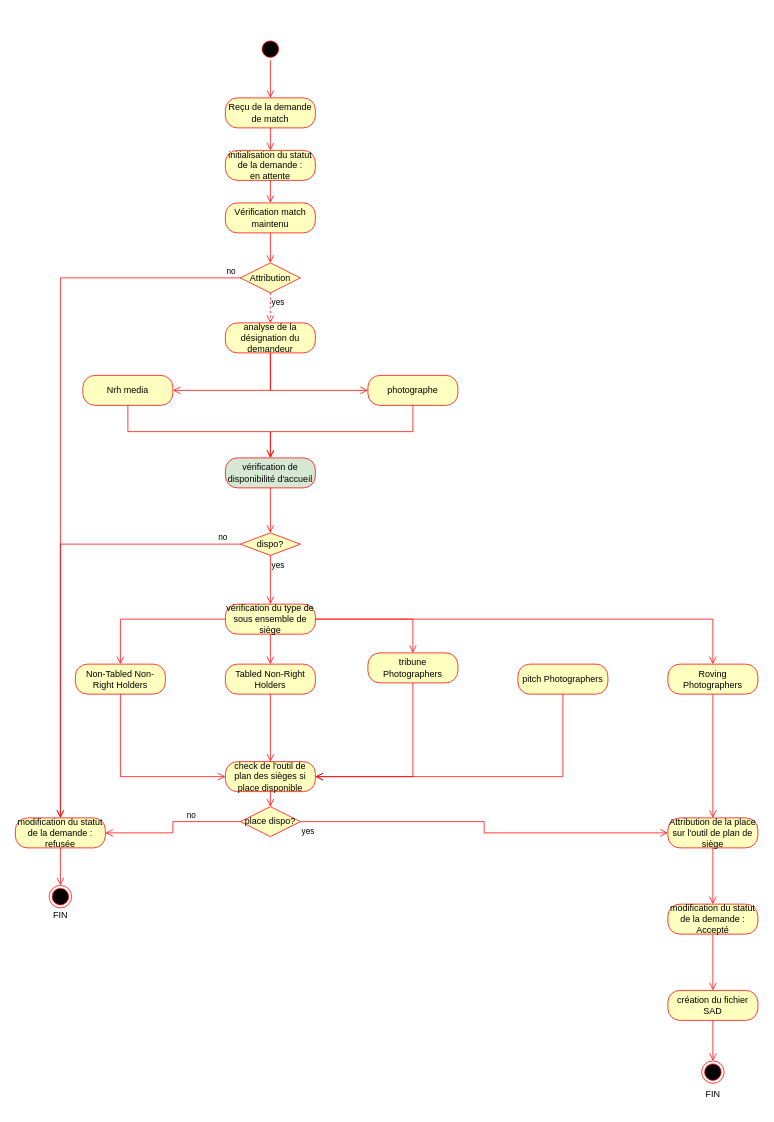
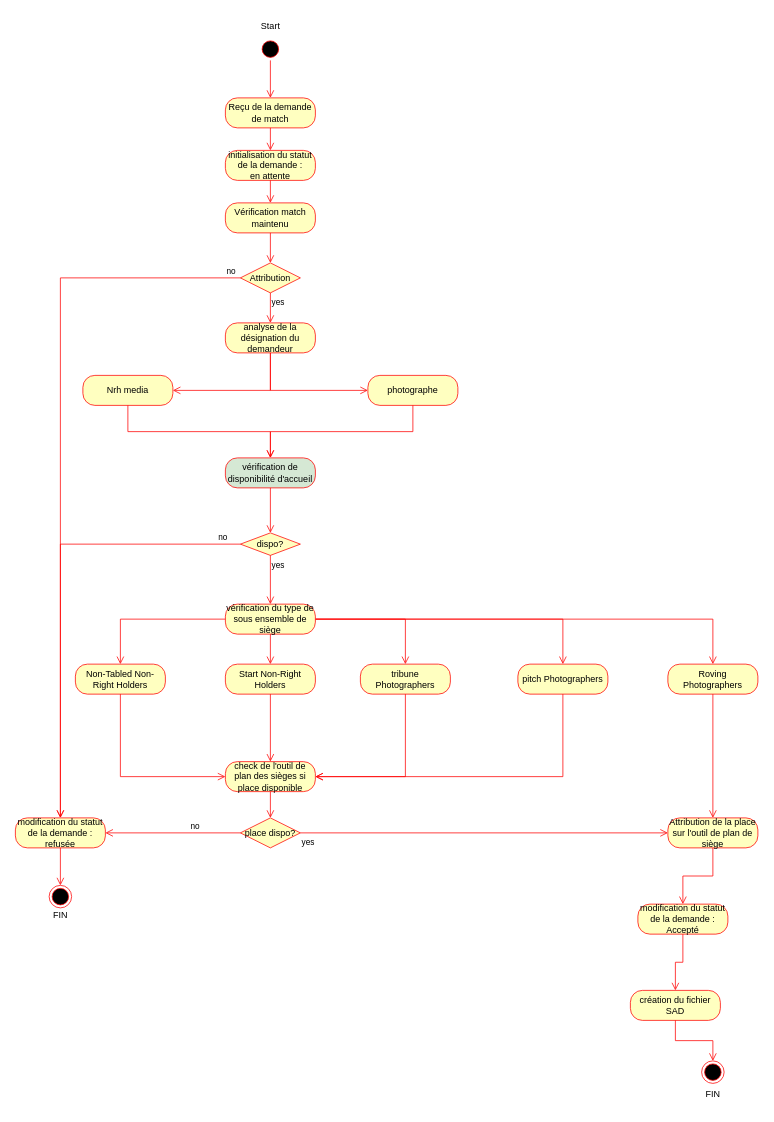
none -> (270, 27)
(270, 307) -> (270, 307)
none -> (563, 641)
(413, 668) -> (405, 679)
(270, 679) -> (270, 679)
(270, 822) -> (270, 833)
(713, 919) -> (683, 919)
(713, 1005) -> (675, 1005)
